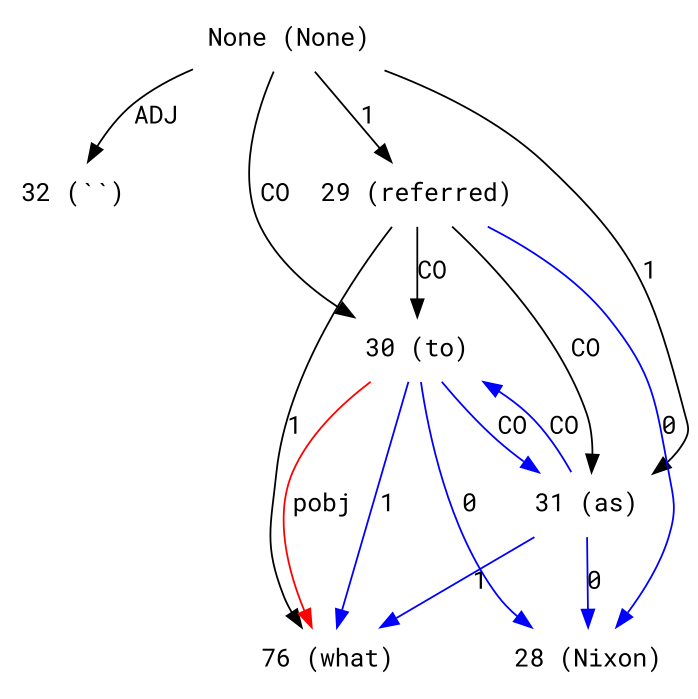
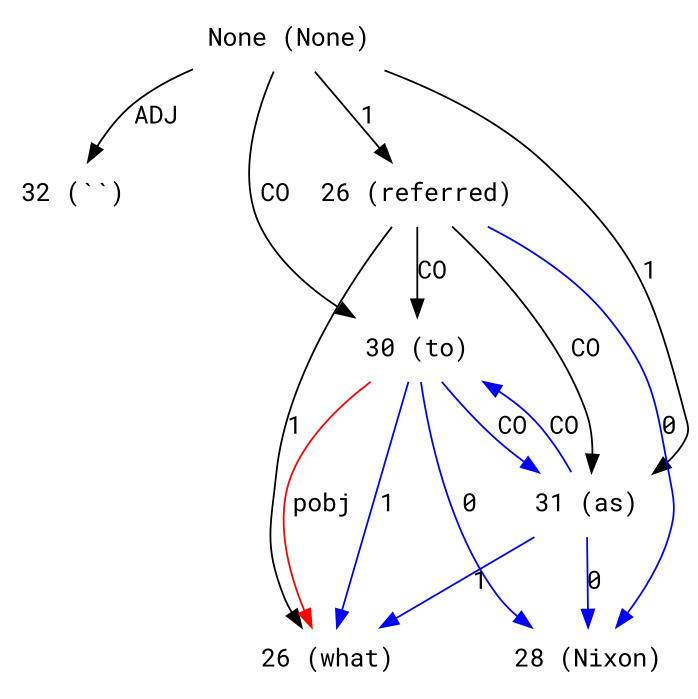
(417, 194) -> (417, 194)
(328, 660) -> (328, 660)
